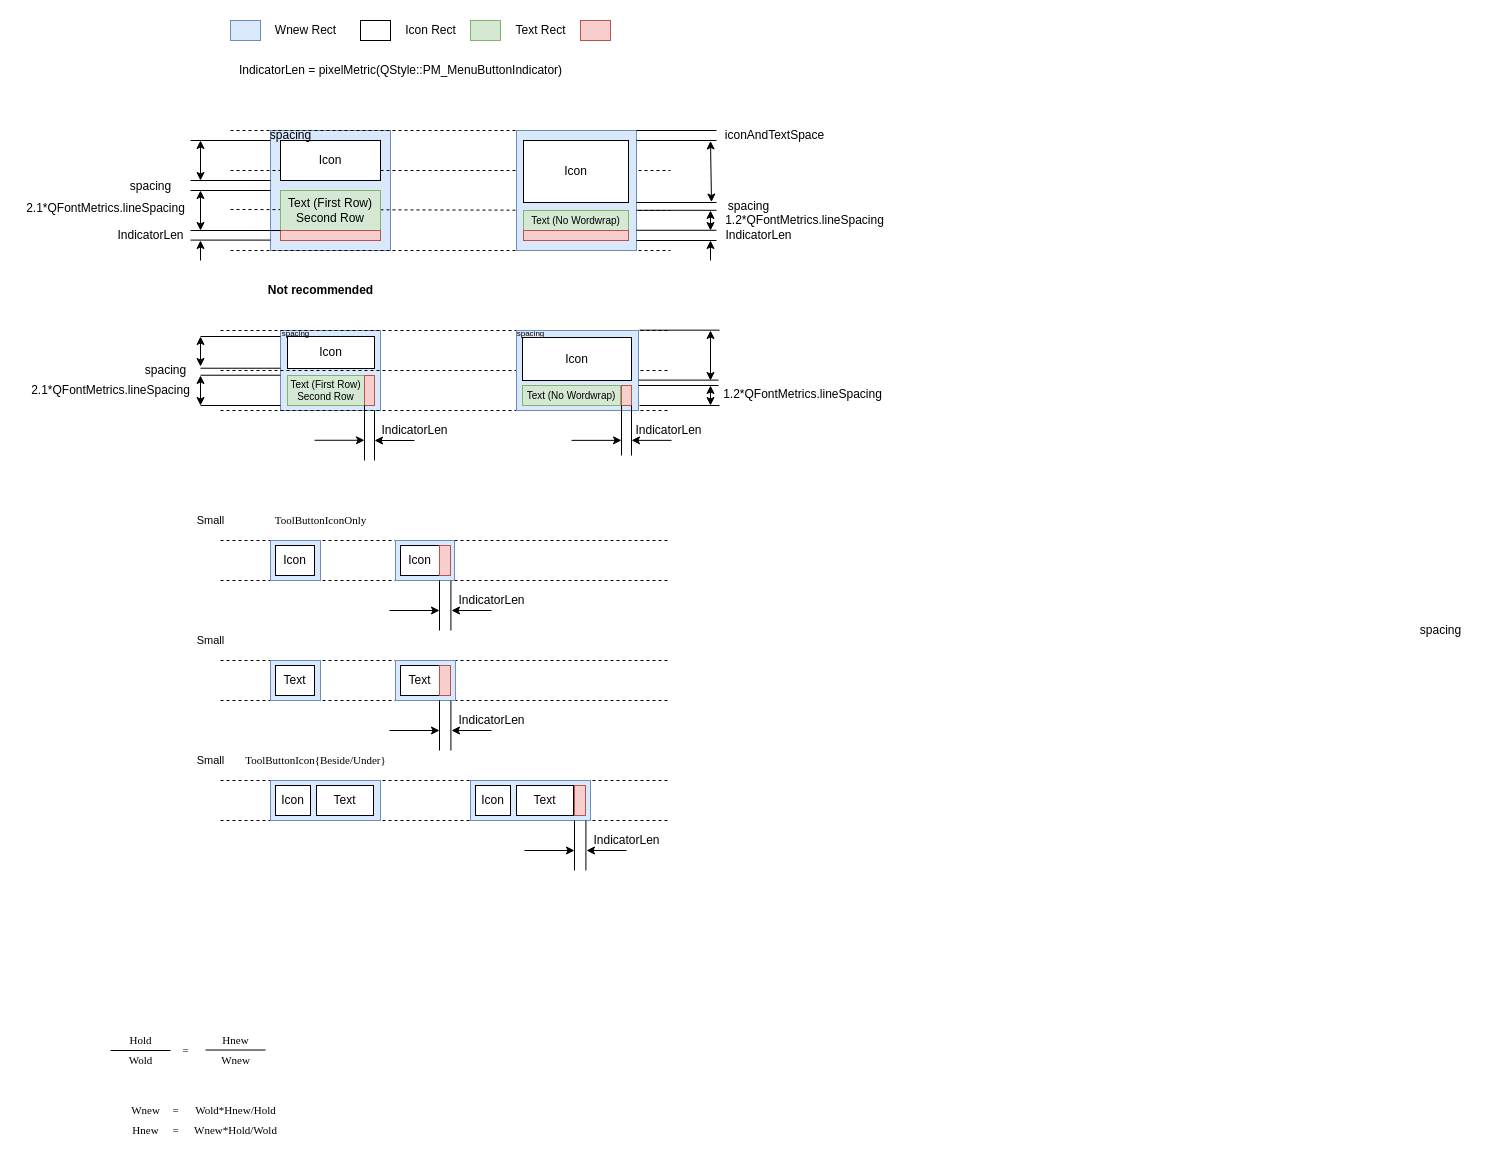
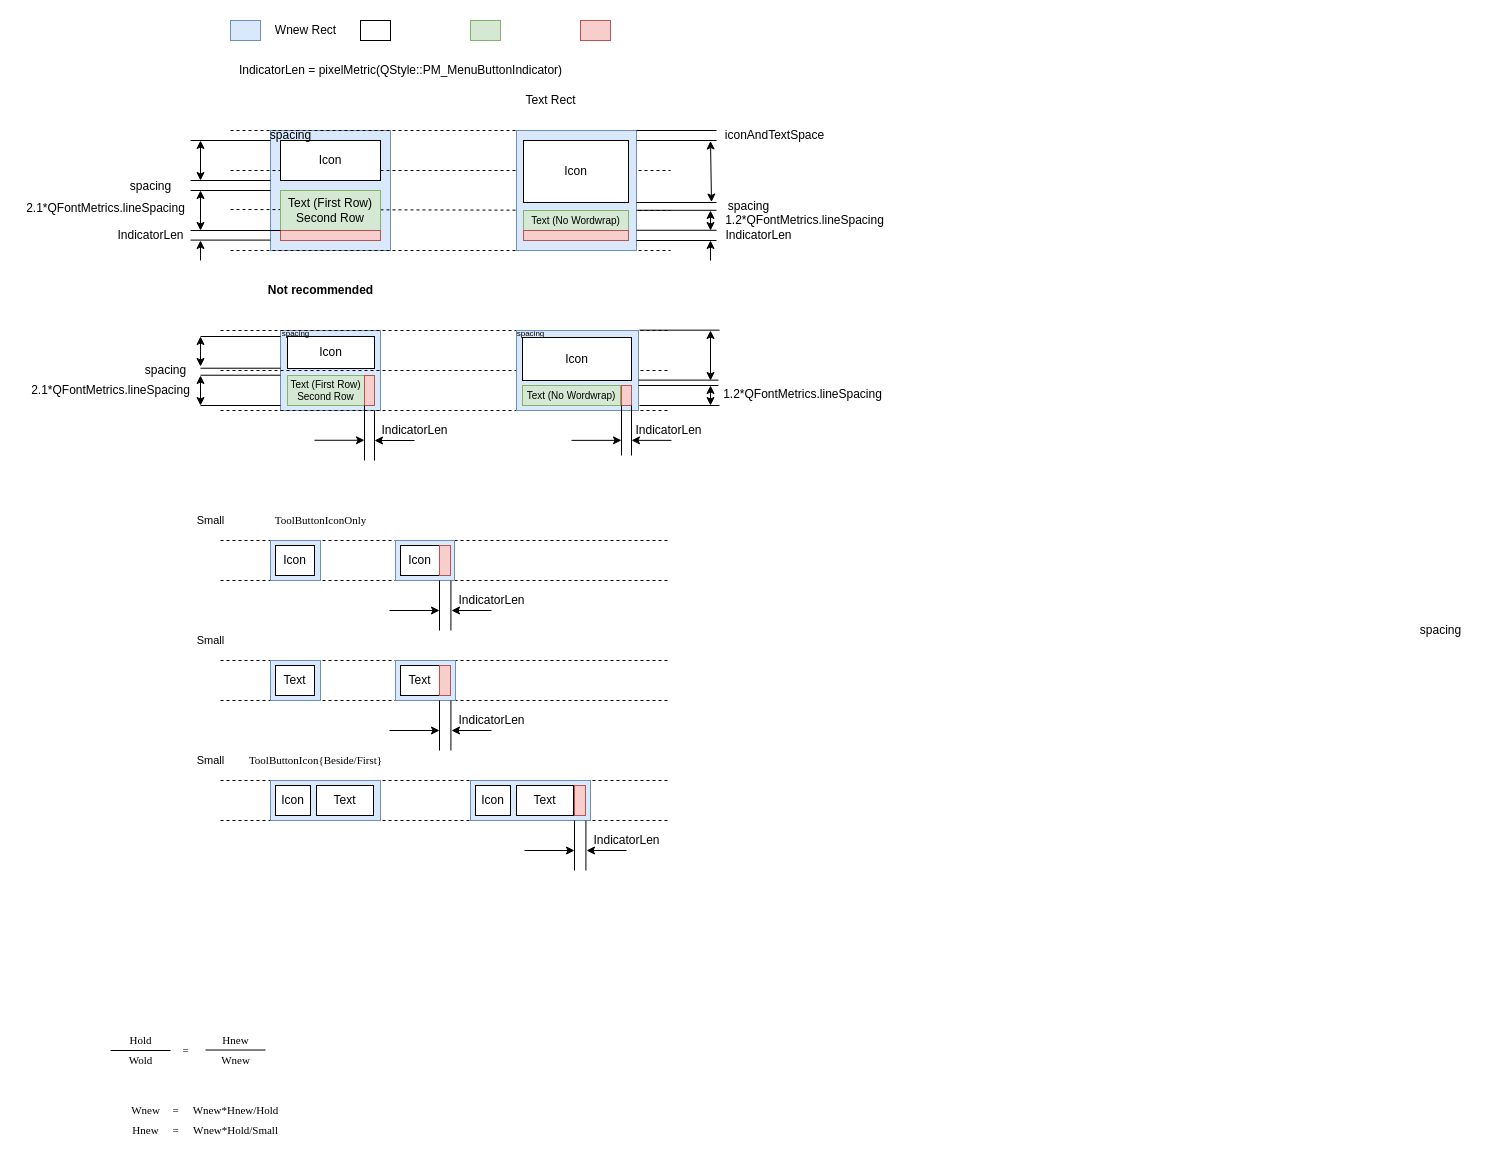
(431, 31) -> none
(541, 31) -> (551, 101)
(316, 761) -> (316, 761)
(236, 1111) -> (236, 1111)
(236, 1131) -> (236, 1131)
